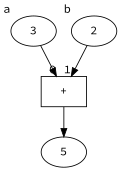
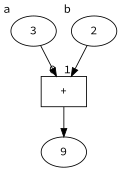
(64, 152) -> (64, 152)
